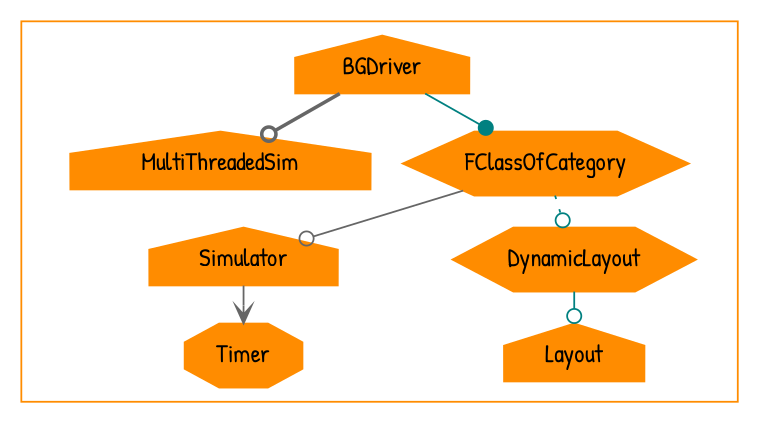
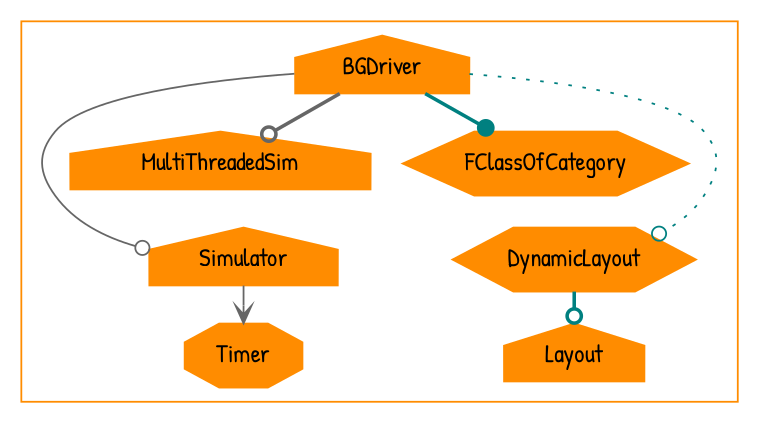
(452, 109) -> (452, 109)
(558, 204) -> (650, 103)
(388, 213) -> (90, 110)
(574, 300) -> (574, 300)
